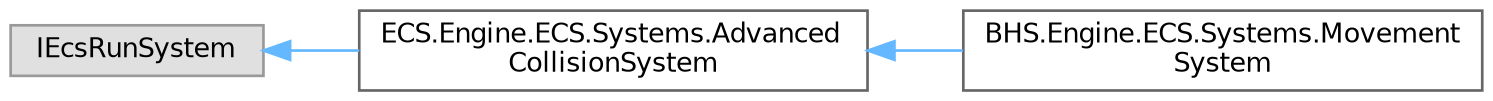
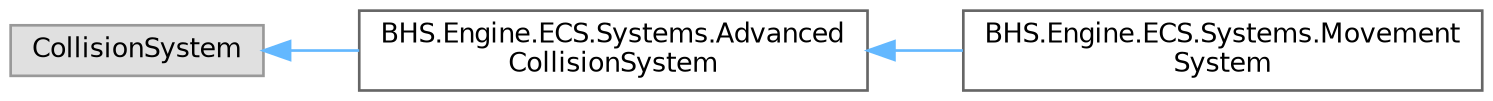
(137, 51) -> (137, 51)
(613, 51) -> (613, 51)
